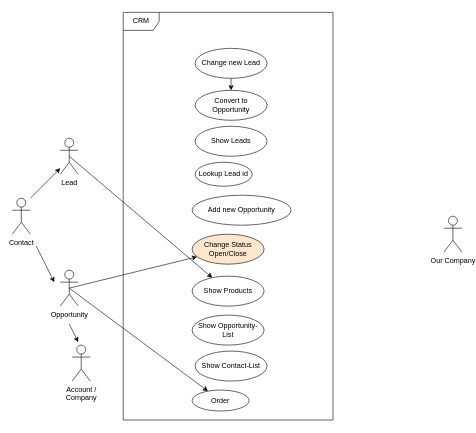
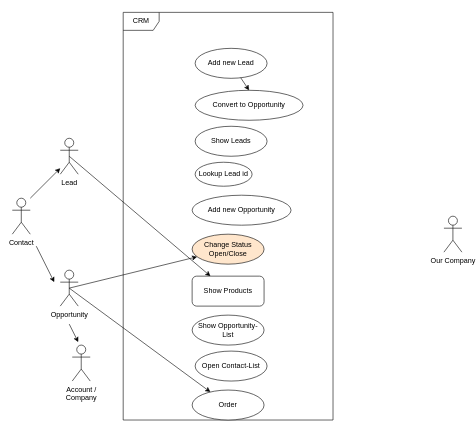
(231, 63) -> (231, 63)
(231, 105) -> (249, 105)
(228, 291) -> (228, 291)
(231, 366) -> (231, 366)
(221, 401) -> (228, 405)
